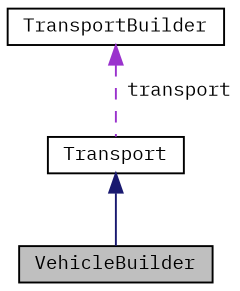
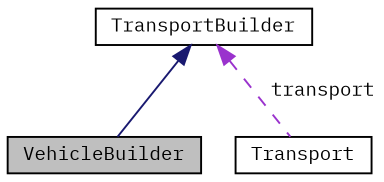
(116, 219) -> (148, 99)
